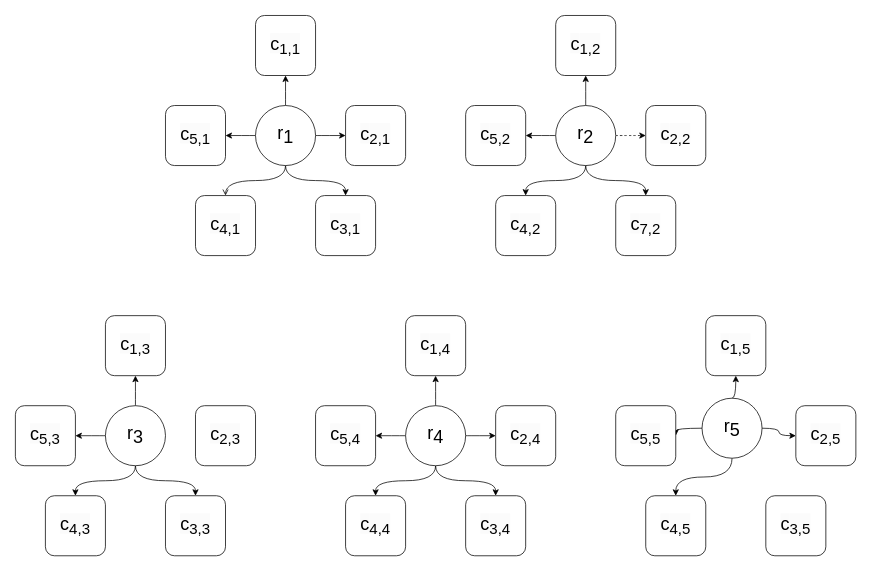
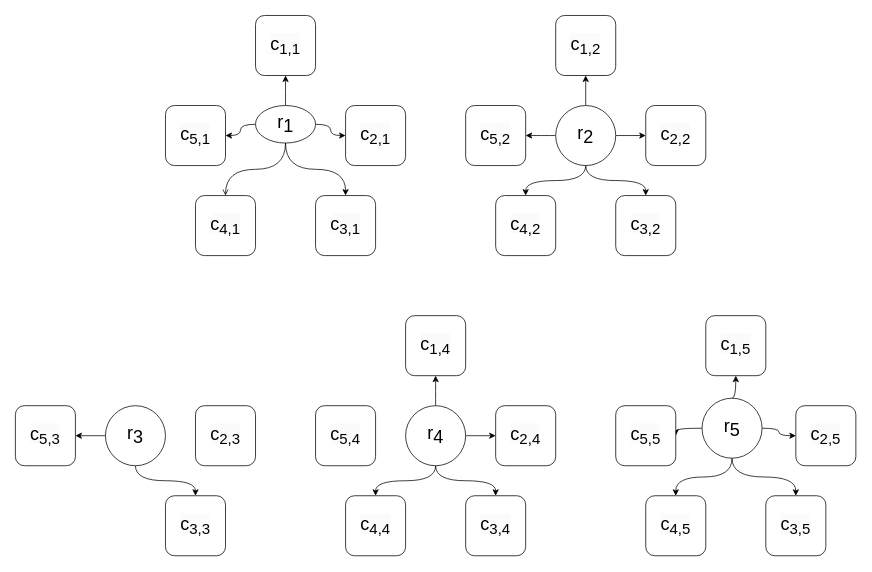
(285, 135) -> (285, 124)
(628, 135) -> (628, 135)
(645, 225) -> (645, 225)
(135, 345) -> none
(135, 393) -> none
(393, 435) -> none
none -> (745, 474)
(105, 480) -> none
(75, 525) -> none
